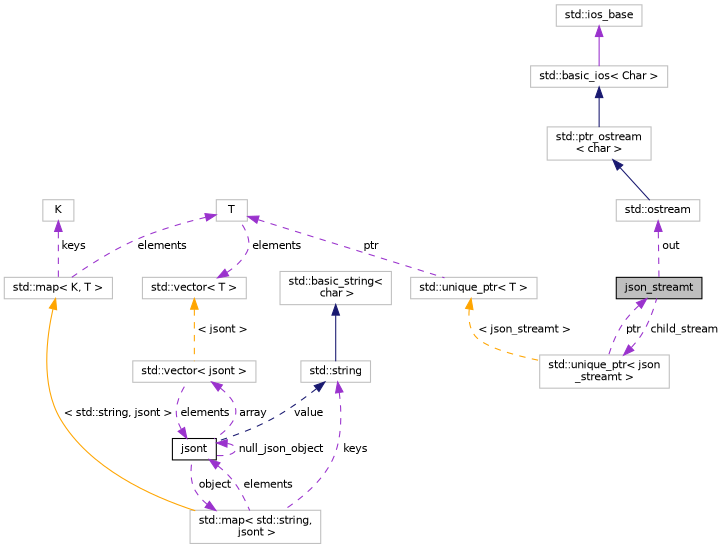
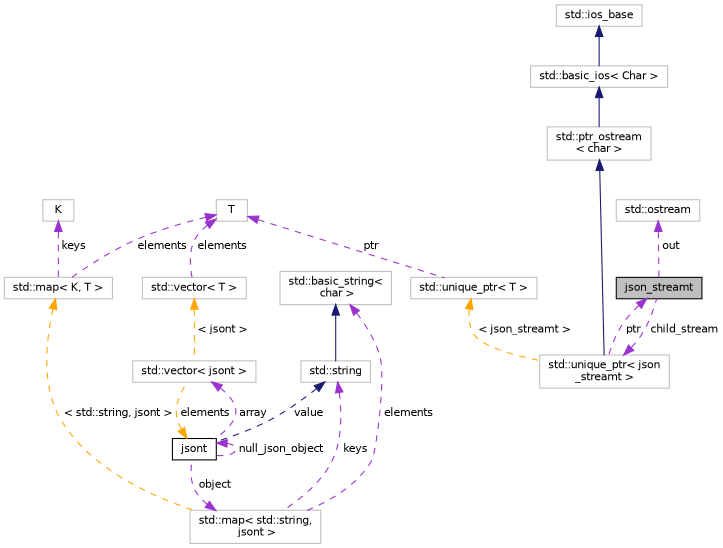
(599, 51) -> (599, 51)
(635, 184) -> (602, 263)
(248, 250) -> (192, 249)
(177, 405) -> (177, 405)
(76, 440) -> (76, 440)
(237, 486) -> (378, 426)
